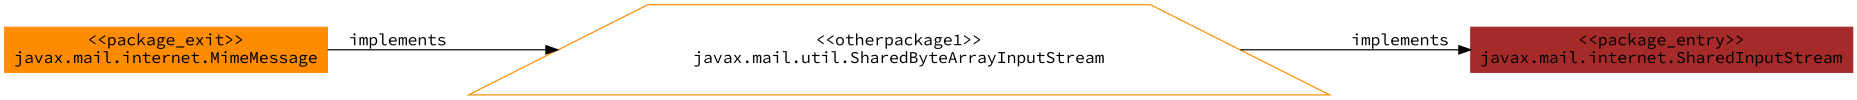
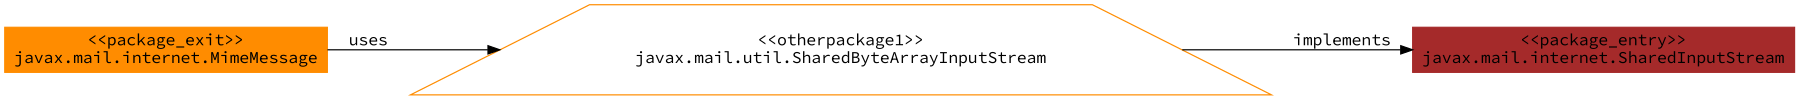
(398, 41) -> (369, 41)
